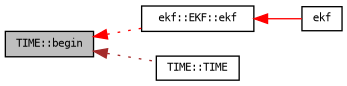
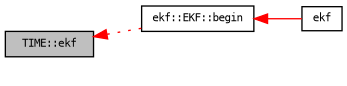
(198, 19) -> (198, 19)
(49, 44) -> (49, 44)
(198, 68) -> none
